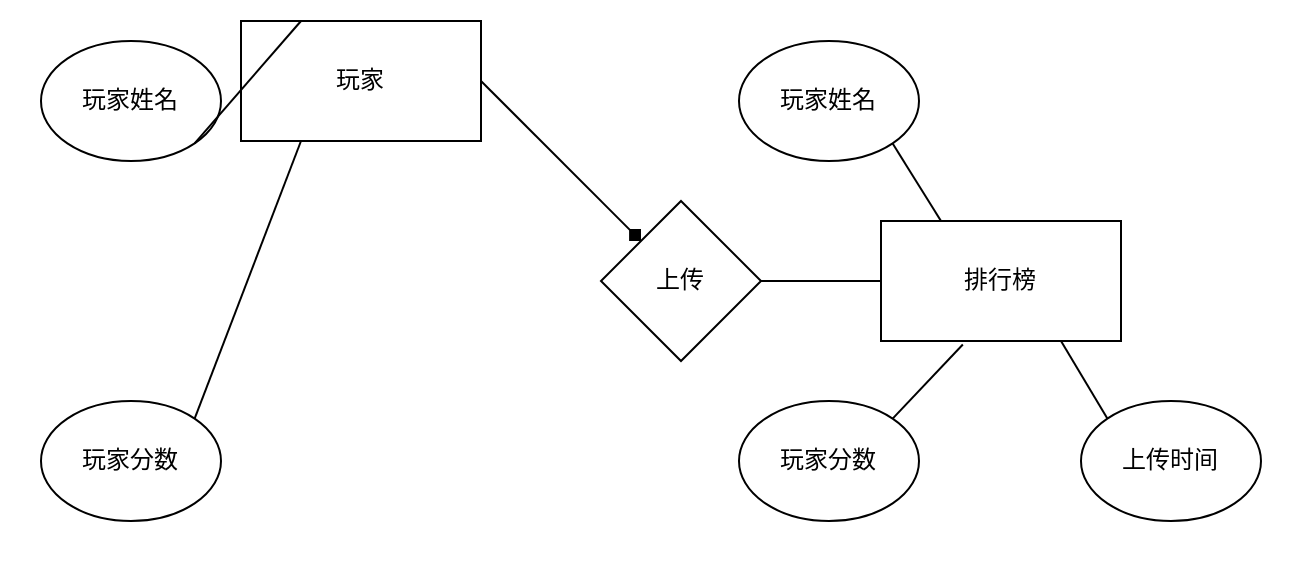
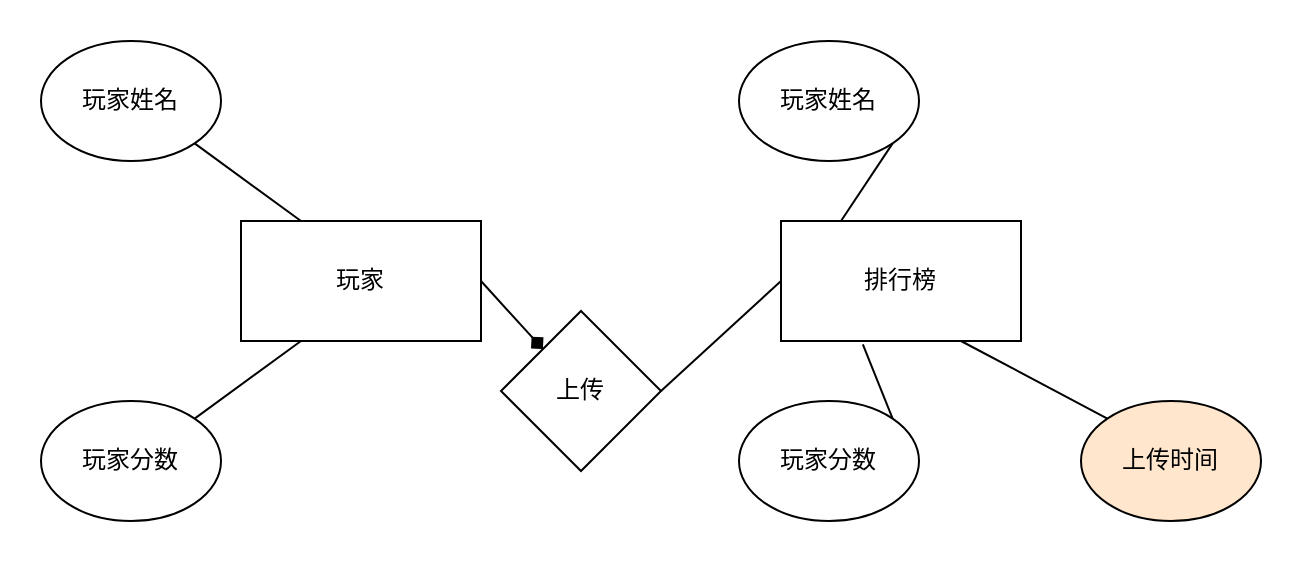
(361, 81) -> (361, 281)
(681, 281) -> (581, 391)
(1001, 281) -> (901, 281)
(1171, 461) -> (1171, 461)
